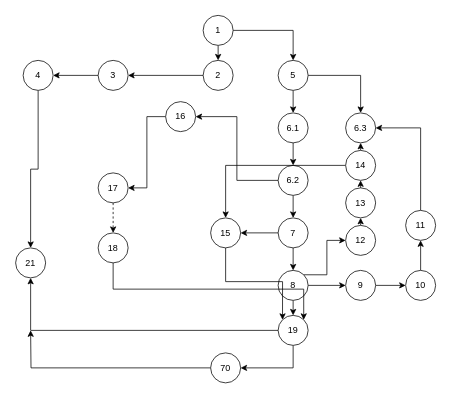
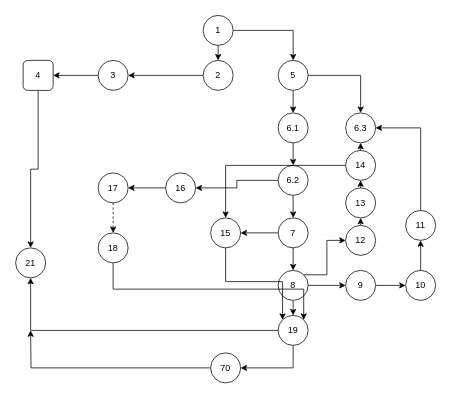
(38, 75) -> (38, 75)
(180, 117) -> (180, 188)
